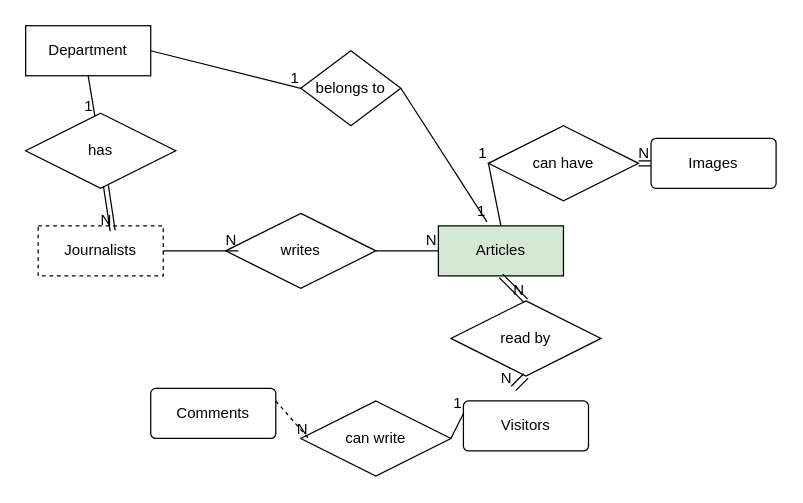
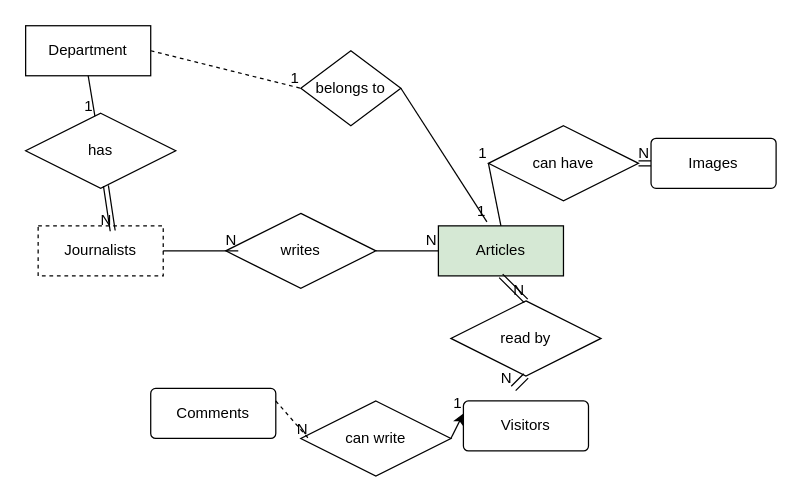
(225, 69) -> (225, 69)
(460, 419) -> (459, 422)
